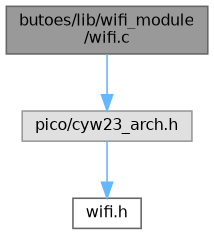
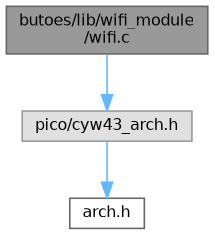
(107, 126) -> (107, 126)
(107, 213) -> (107, 213)
